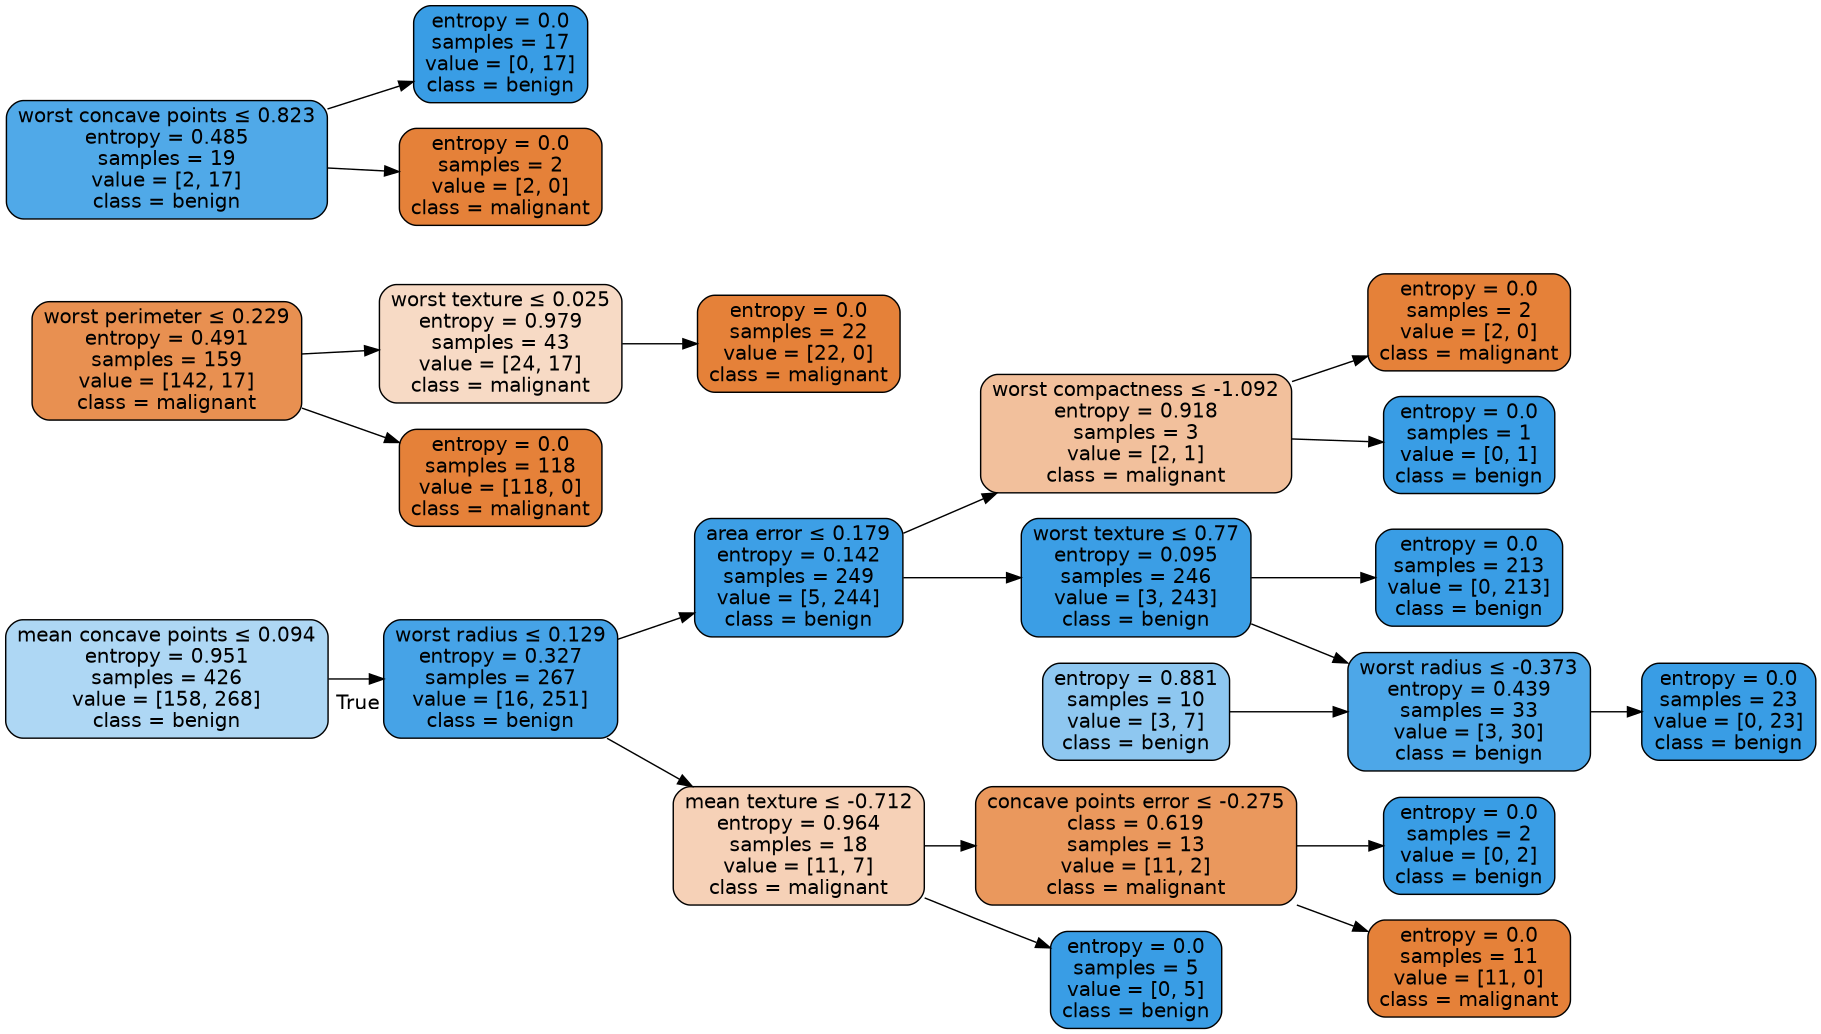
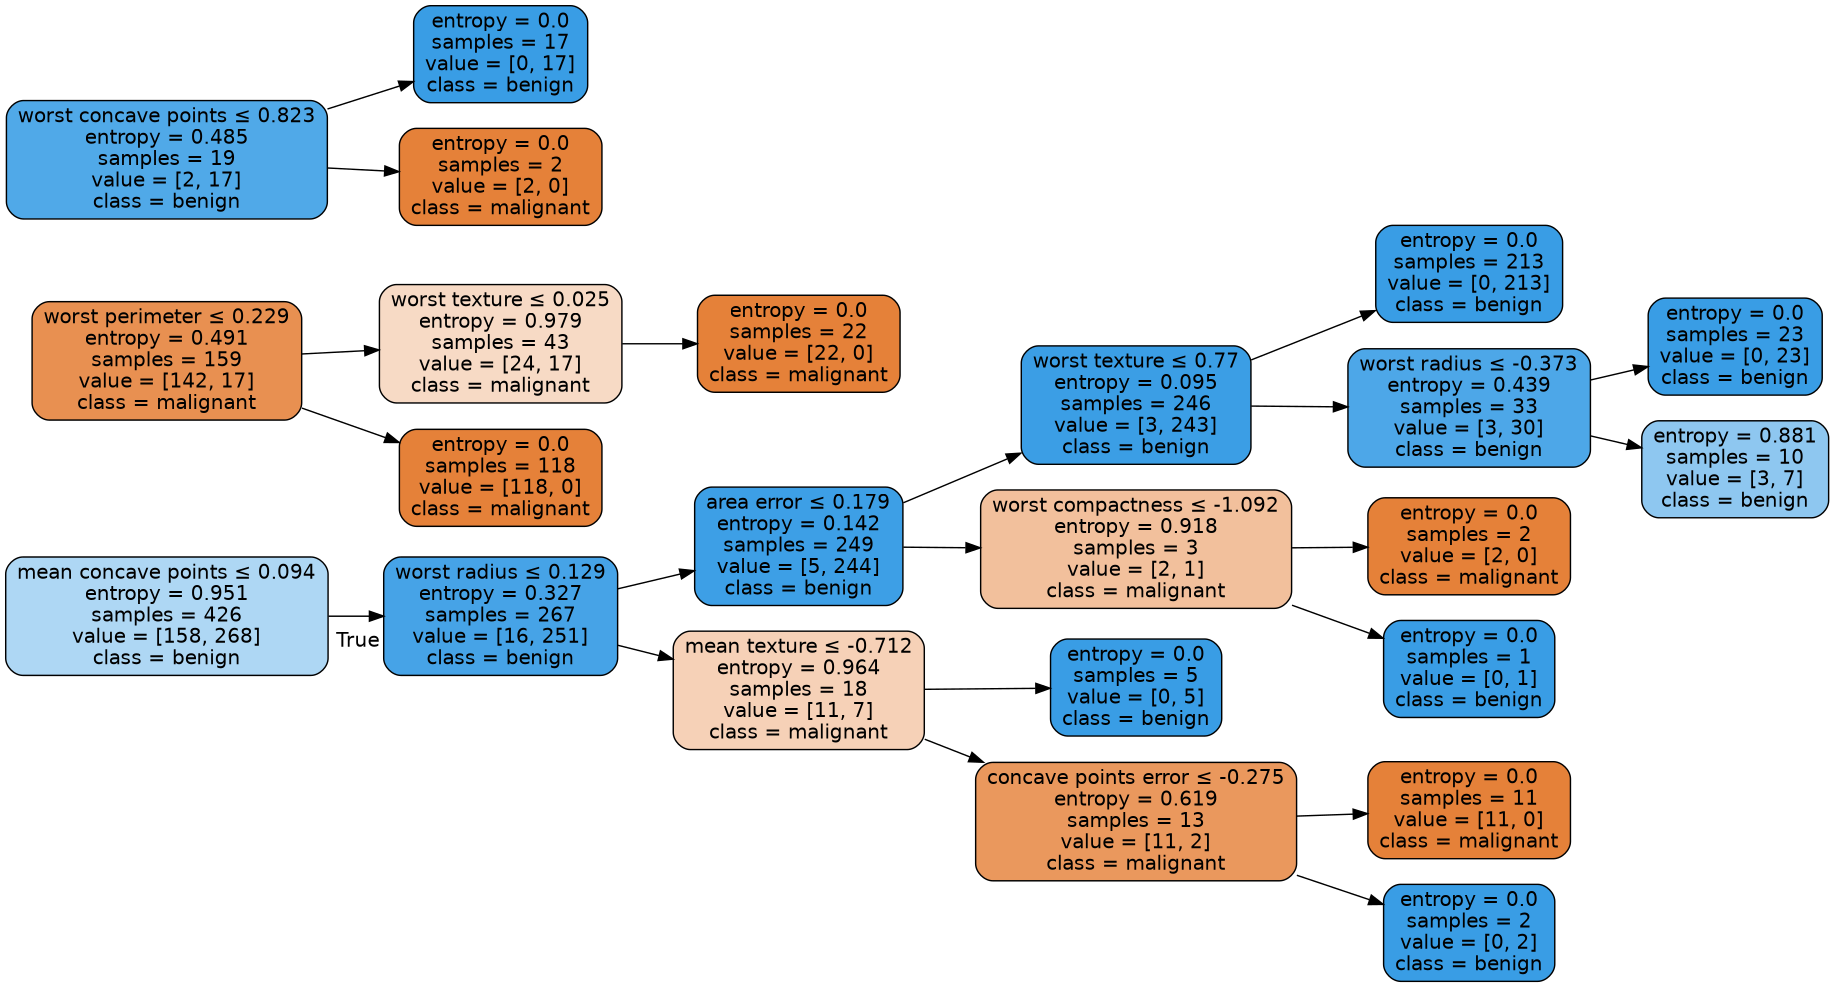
(1281, 712) -> (1609, 440)
(1136, 824) -> (1136, 799)
